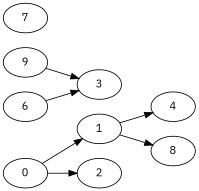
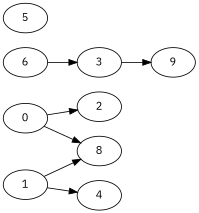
(25, 18) -> (25, 18)
(59, 72) -> (132, 62)
(59, 153) -> (59, 133)
